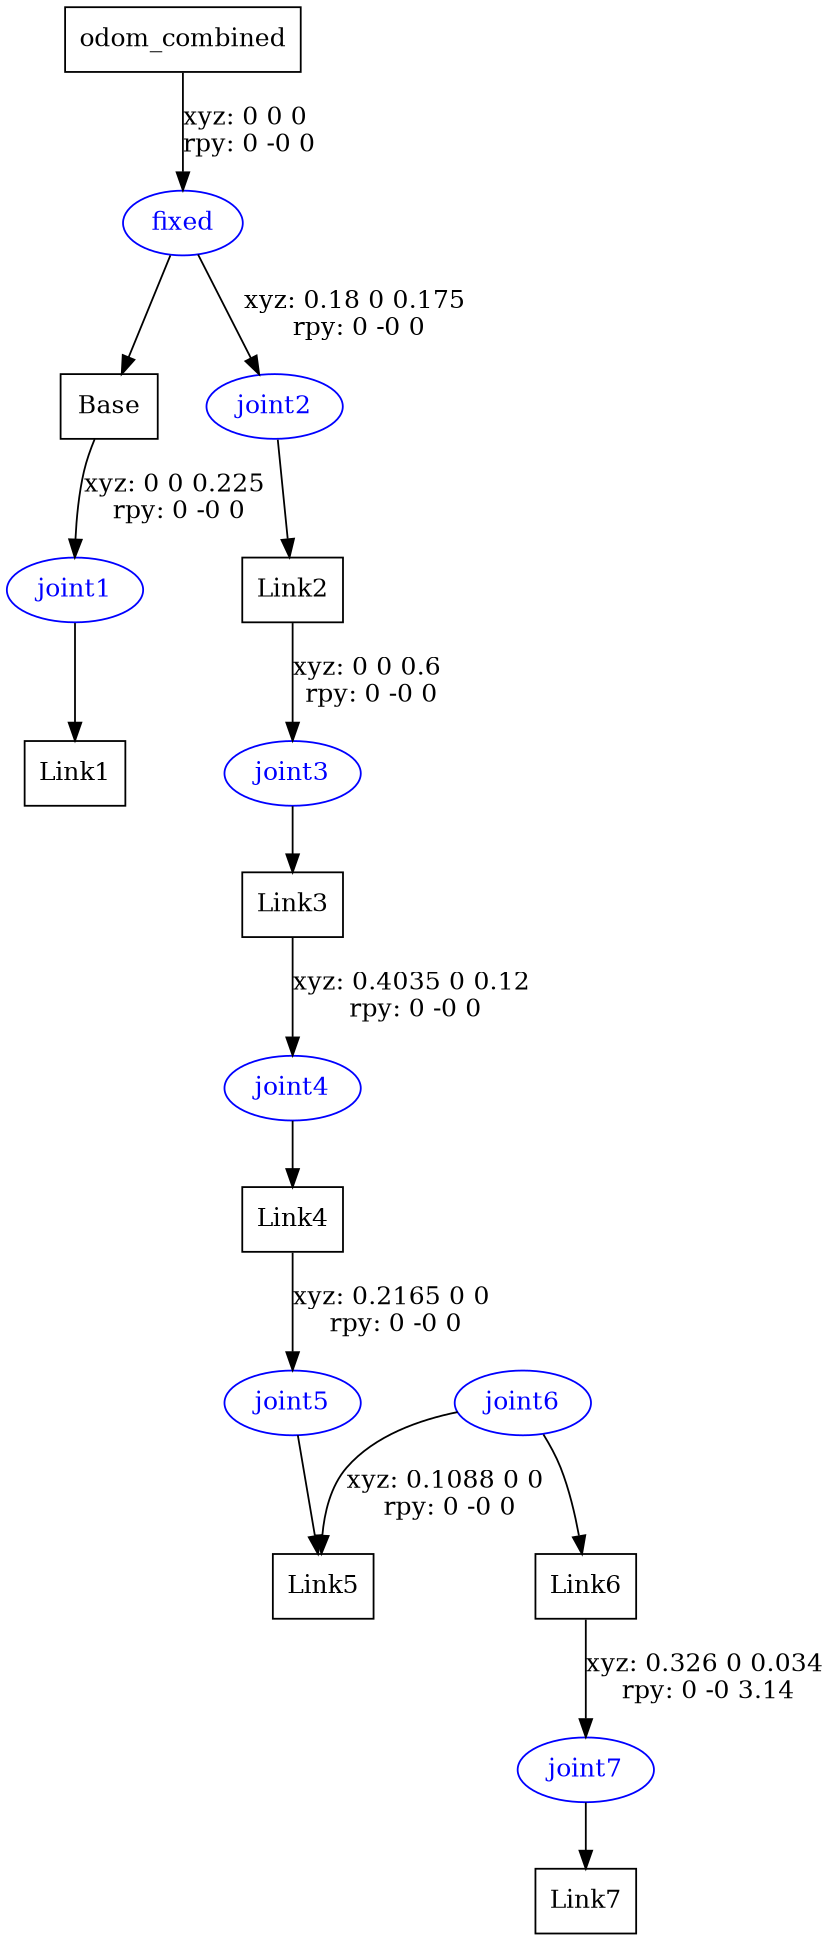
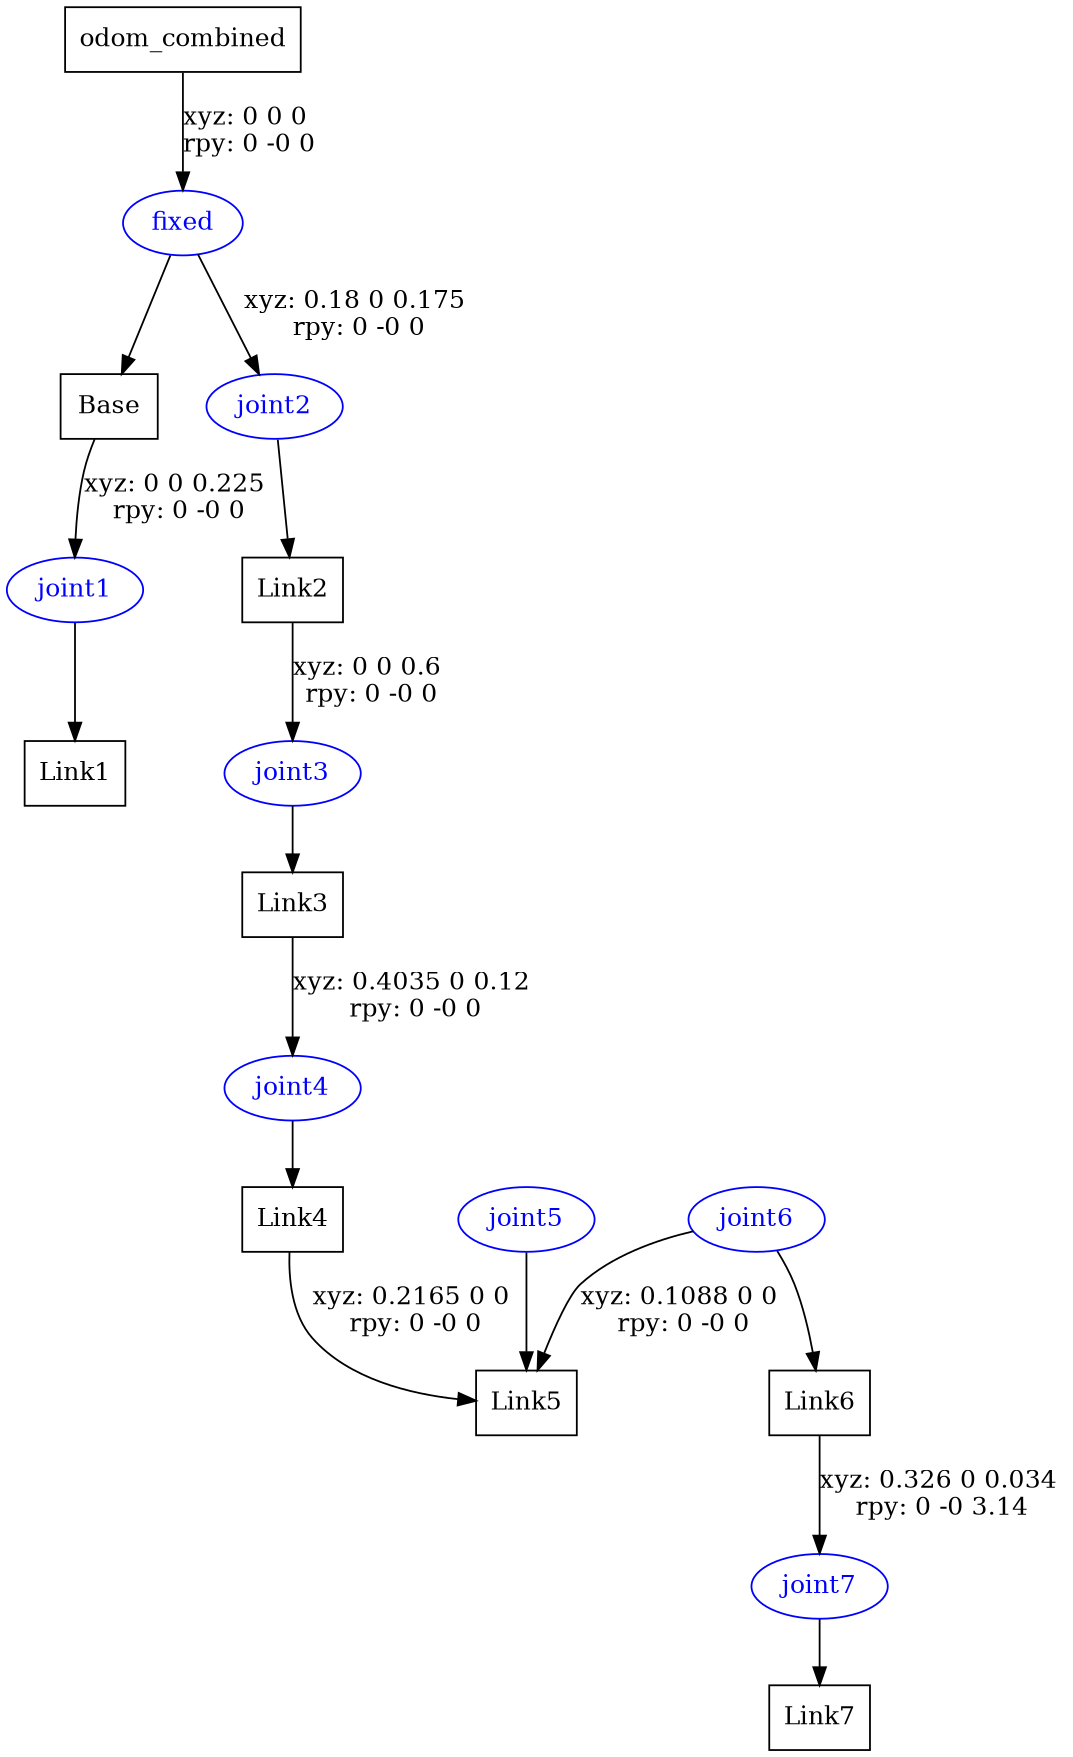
(293, 1302) -> (339, 1361)
